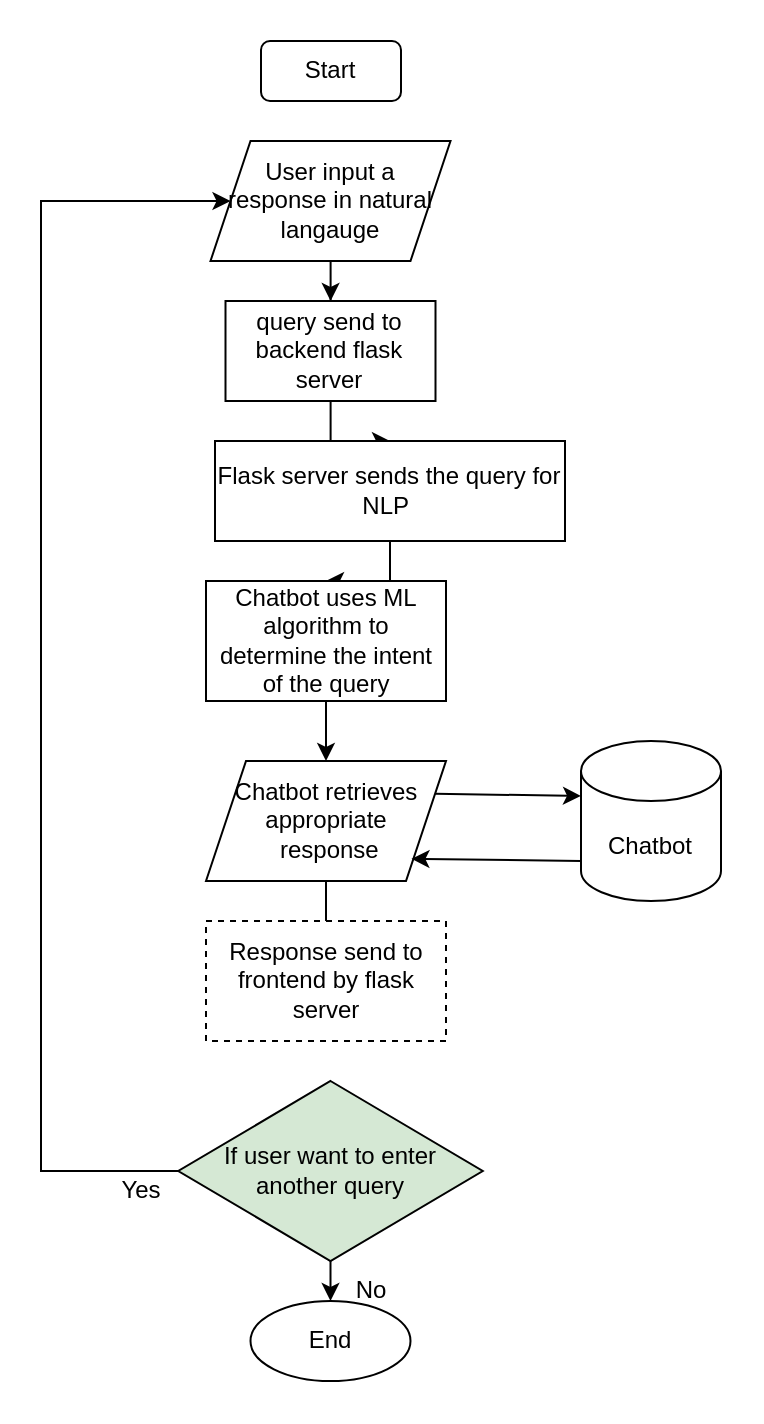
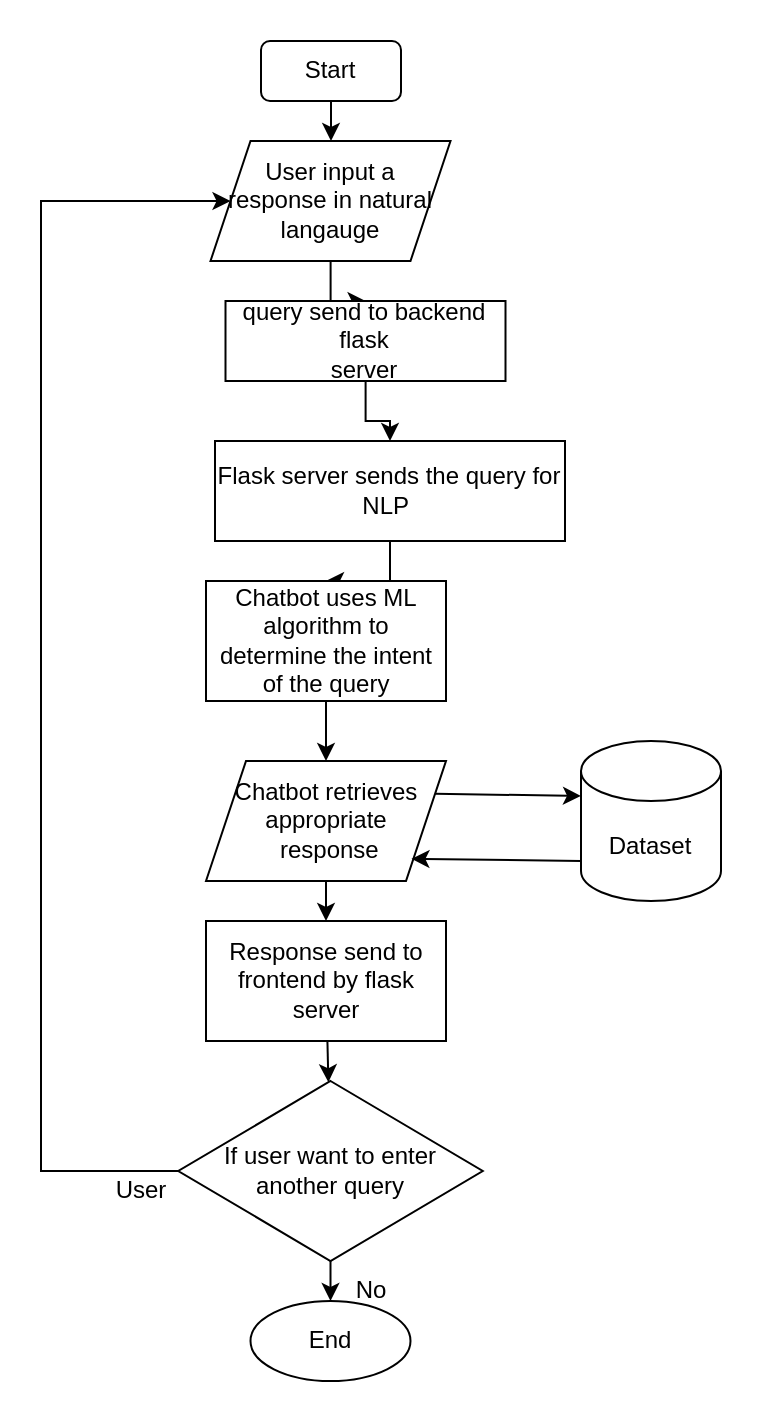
none -> (331, 114)
(331, 351) -> (366, 341)
(651, 847) -> (651, 847)
(326, 912) -> (326, 906)
(326, 981) -> (326, 981)
none -> (328, 1055)
(331, 1171) -> (331, 1171)
(142, 1191) -> (142, 1191)
